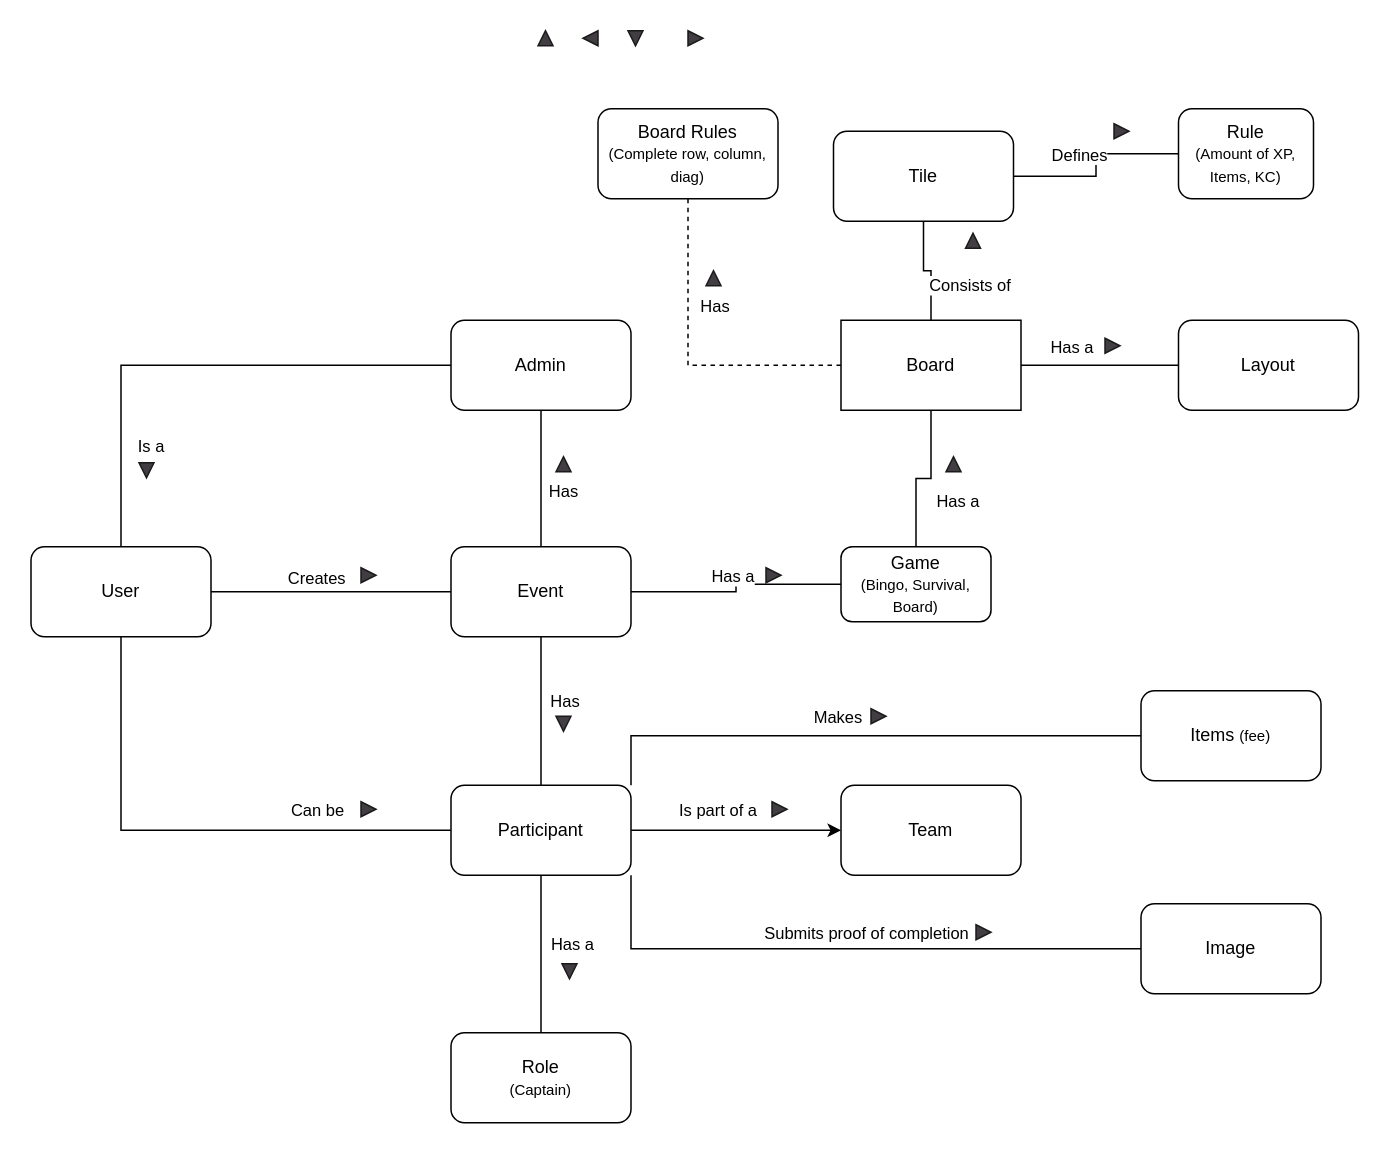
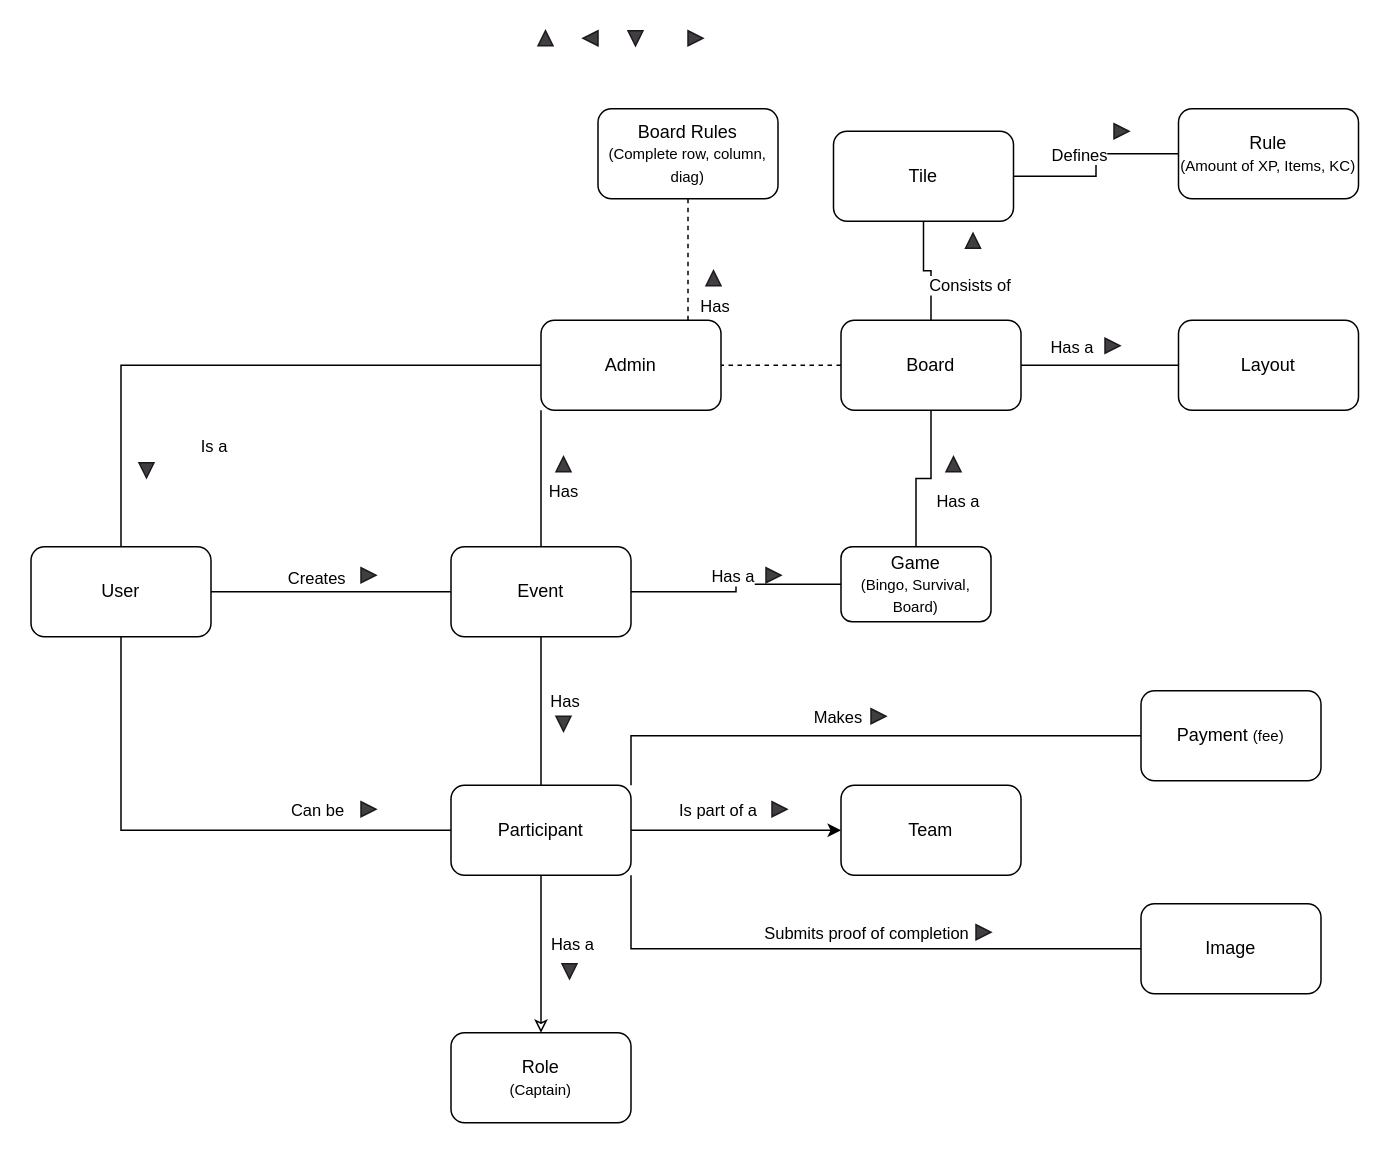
(1246, 154) -> (1268, 154)
(541, 365) -> (631, 365)
(931, 365) -> (931, 365)
(1231, 736) -> (1231, 736)
(541, 1025) -> (541, 1021)
